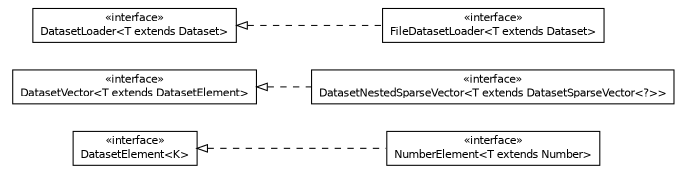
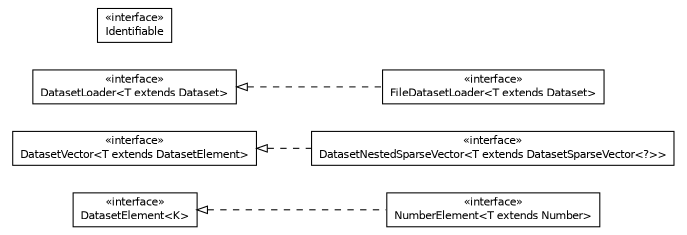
none -> (135, 25)
